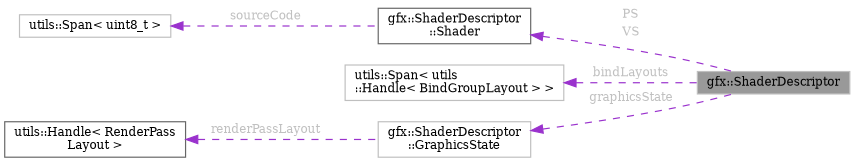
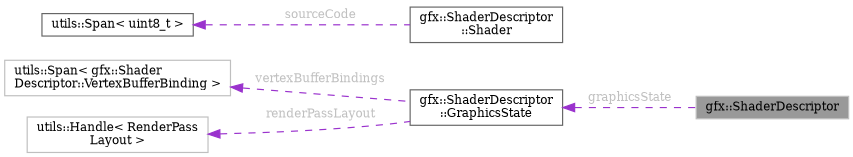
(95, 26) -> (118, 25)
(638, 51) -> none
none -> (118, 78)
(454, 83) -> none
(95, 139) -> (118, 135)
(454, 139) -> (486, 108)
